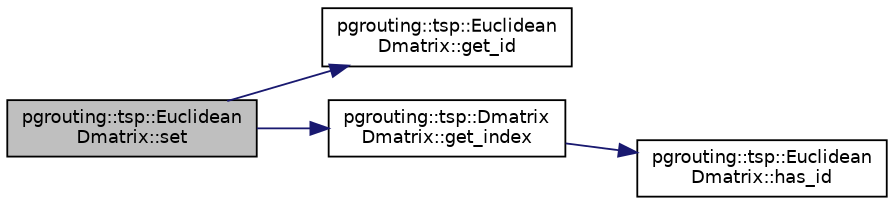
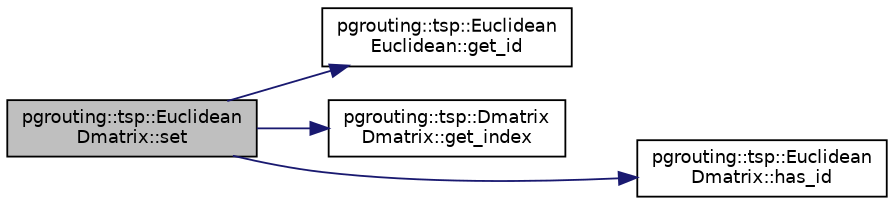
(447, 37) -> (447, 37)
(592, 147) -> (425, 180)
